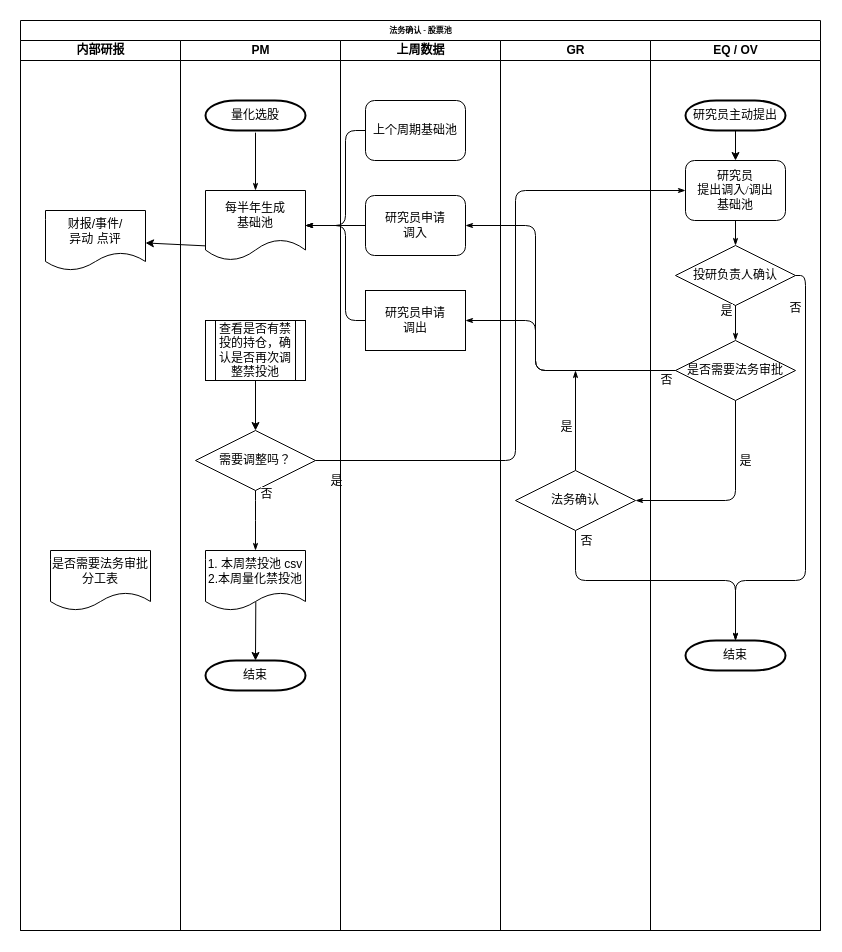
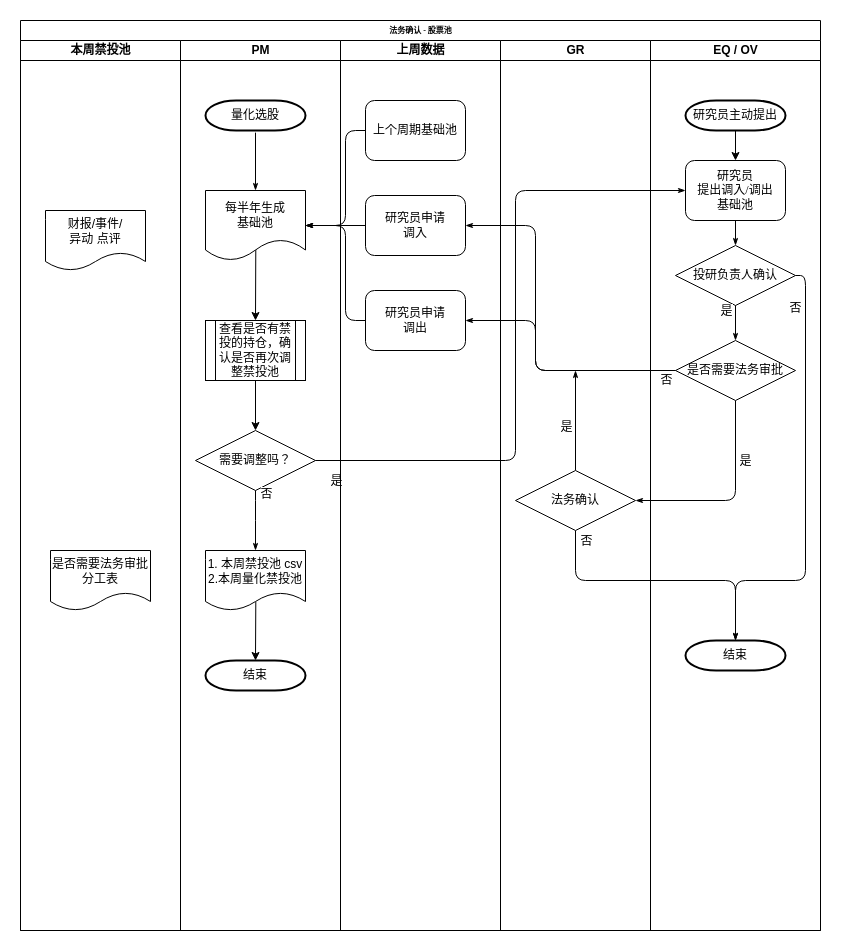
(101, 51) -> (101, 51)
(178, 245) -> (256, 282)
(416, 321) -> (416, 321)
